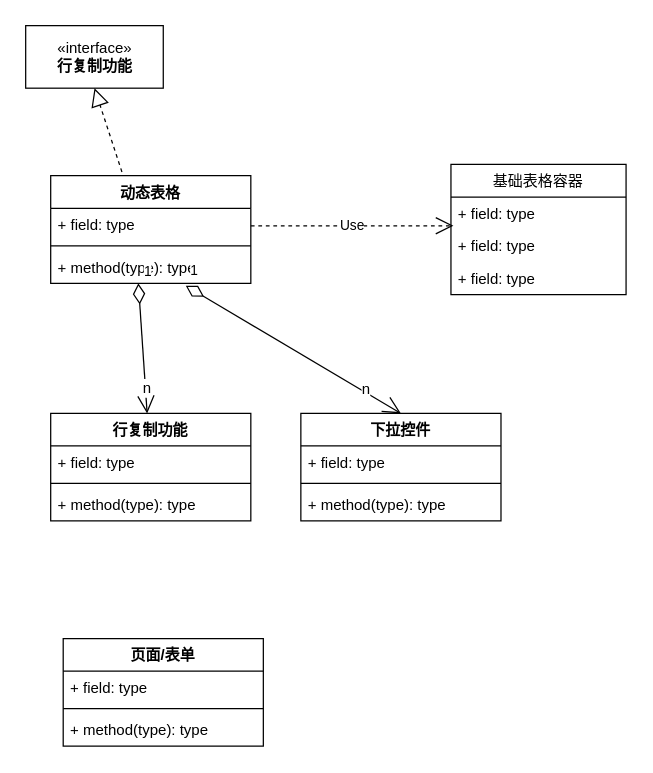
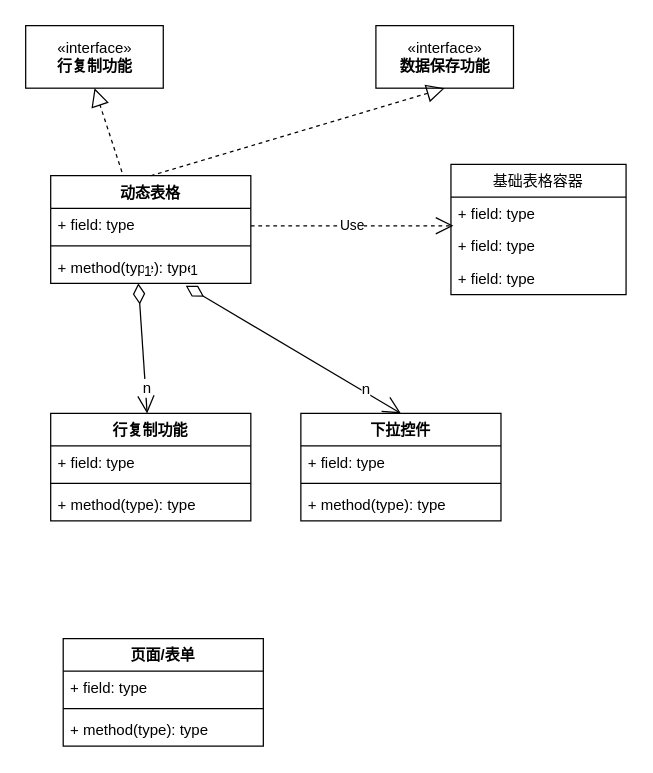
none -> (444, 57)
none -> (289, 134)
